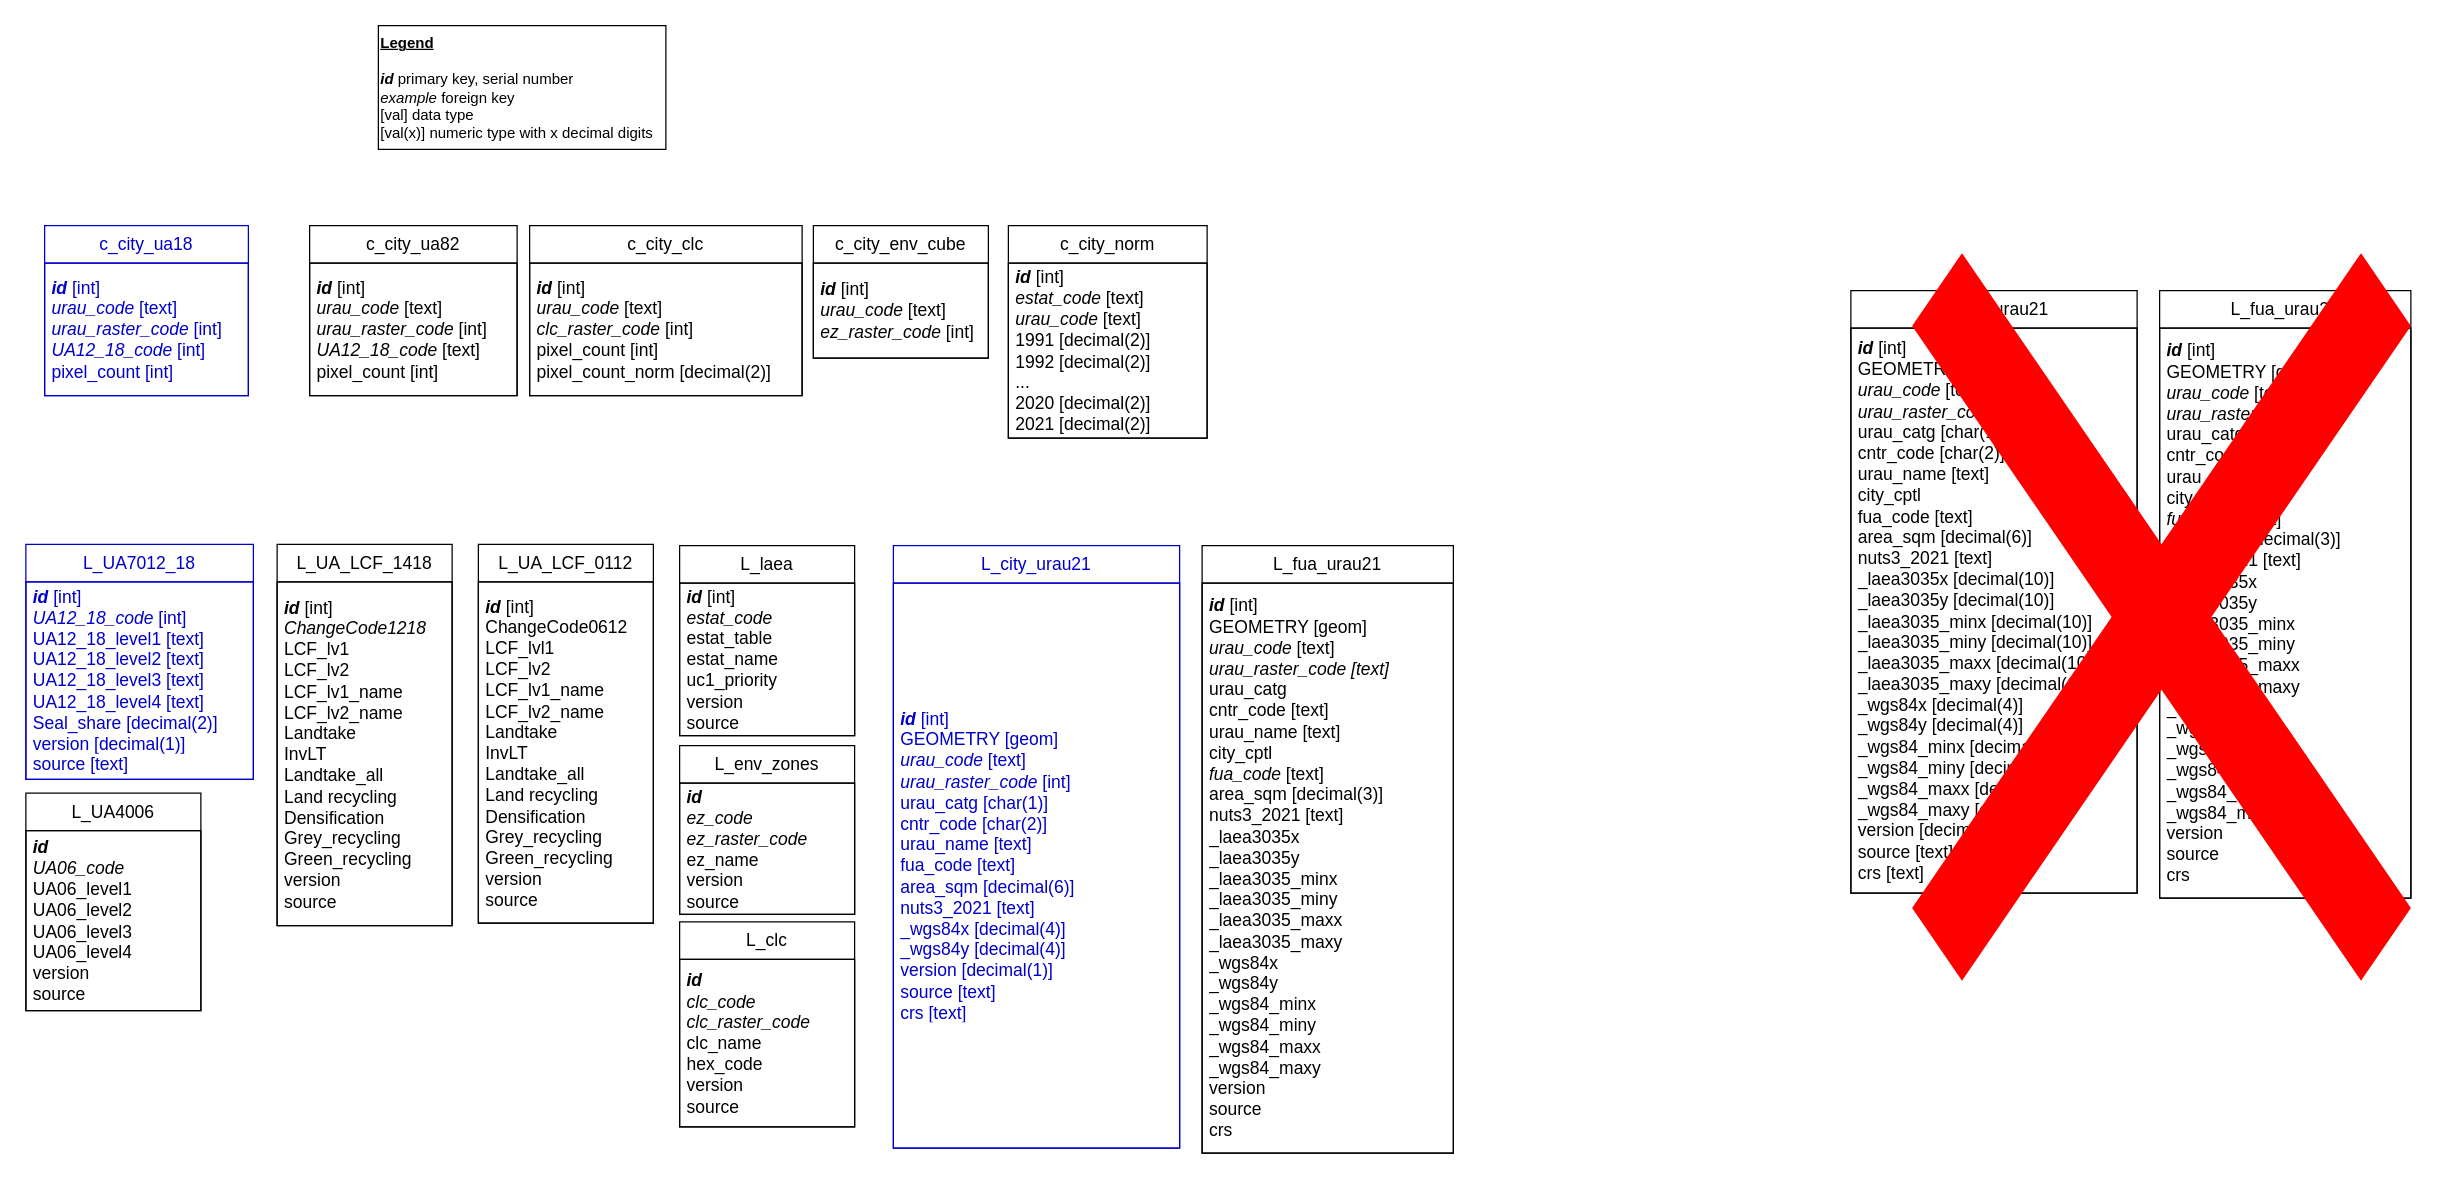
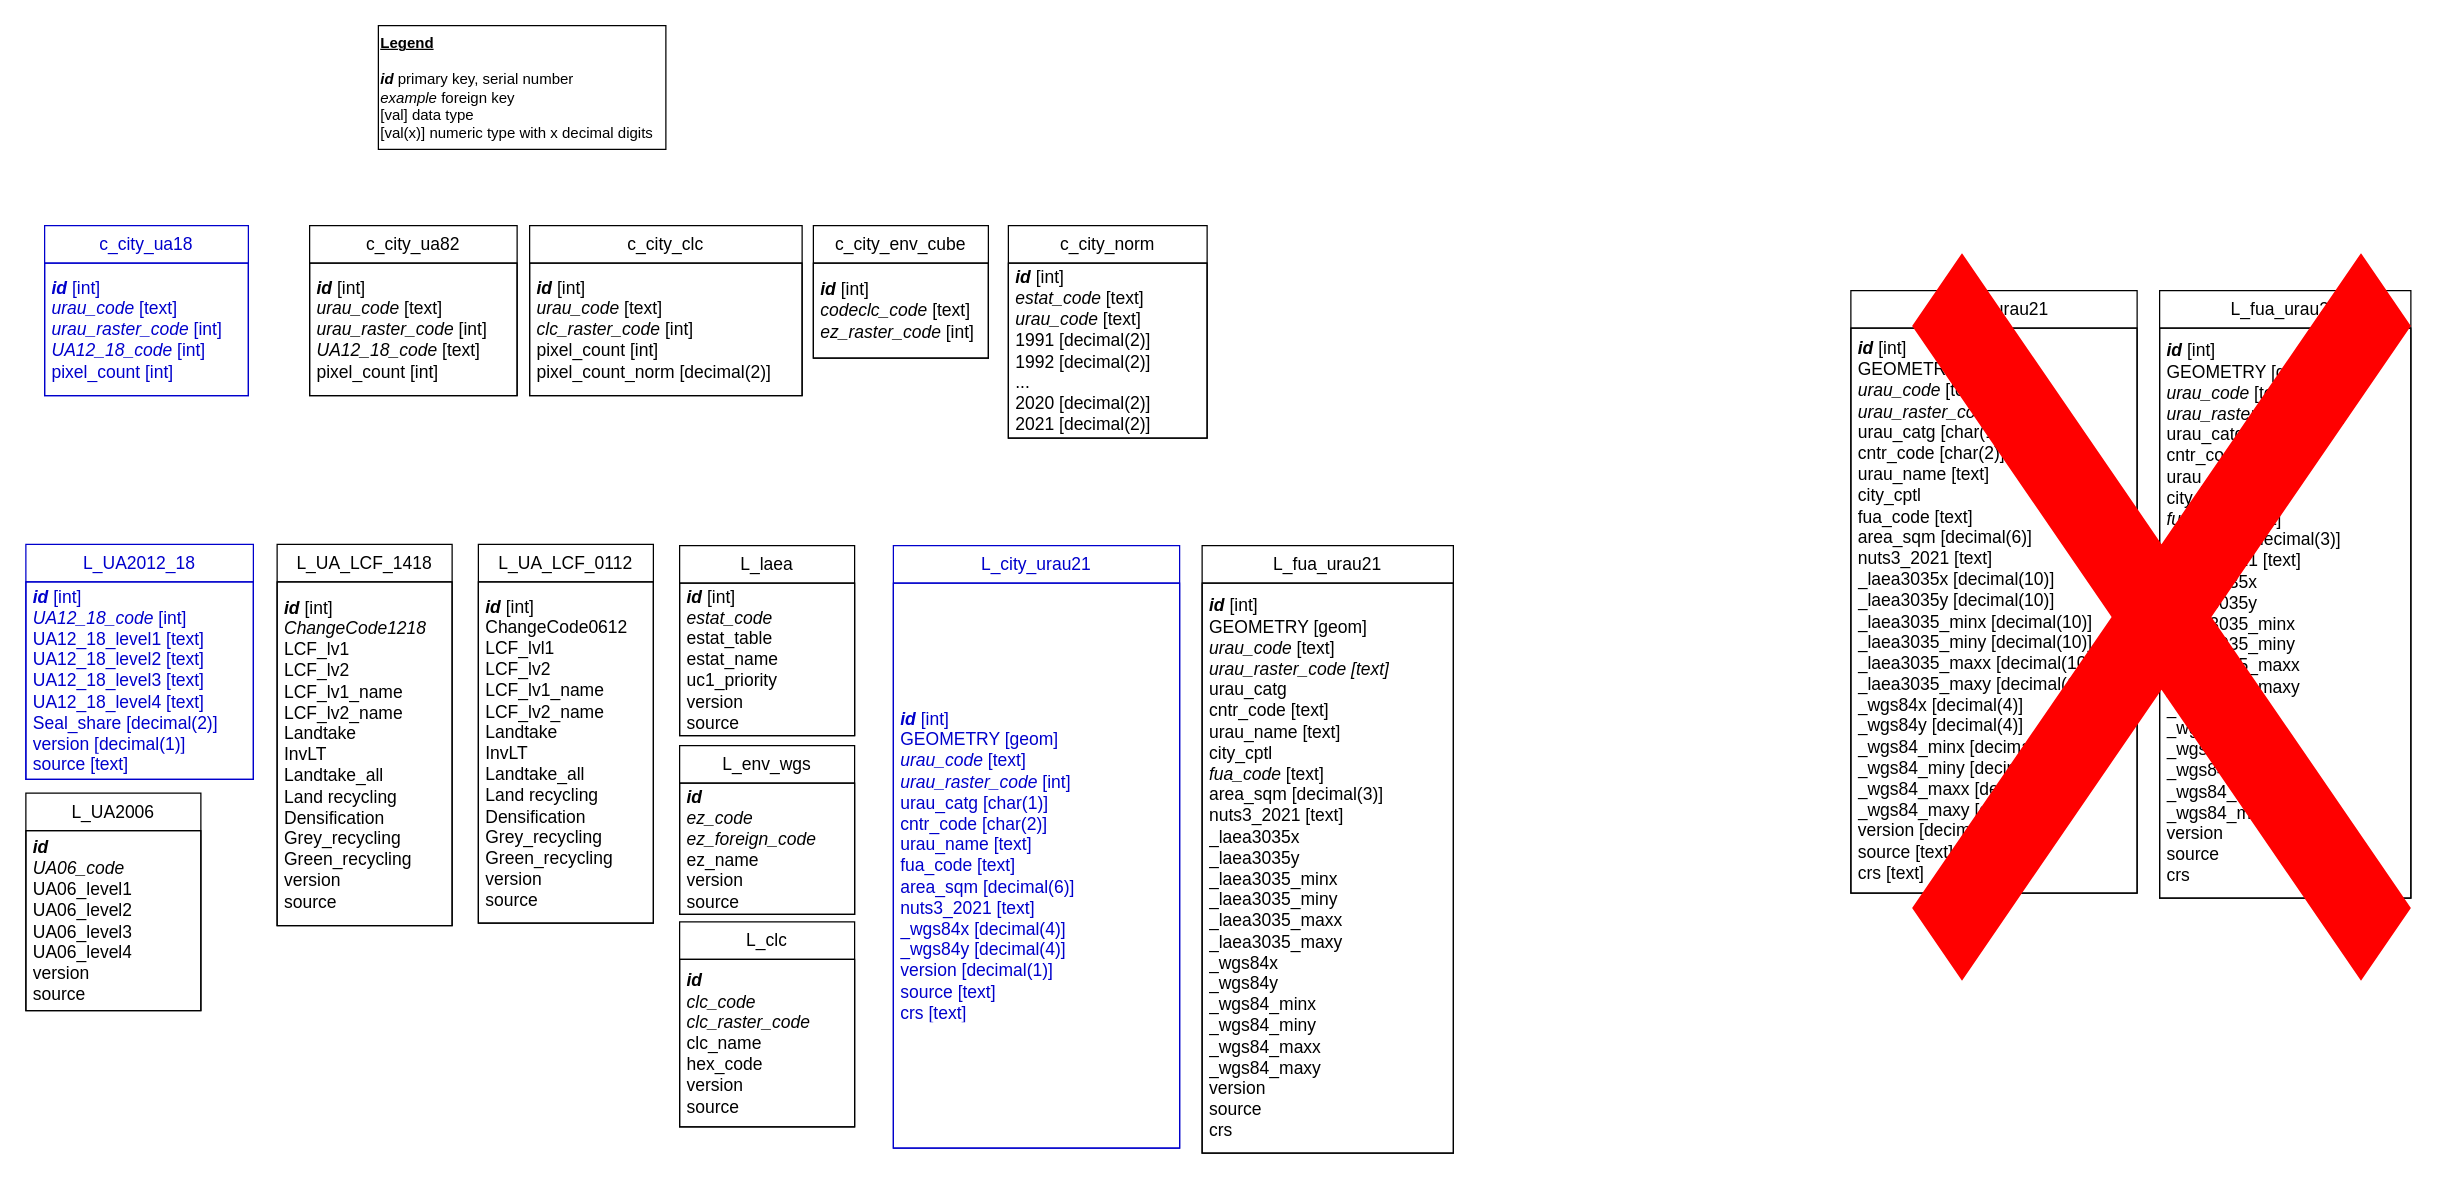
(902, 311) -> (902, 311)
(139, 563) -> (139, 563)
(767, 764) -> (767, 764)
(113, 812) -> (113, 812)
(755, 849) -> (758, 849)
